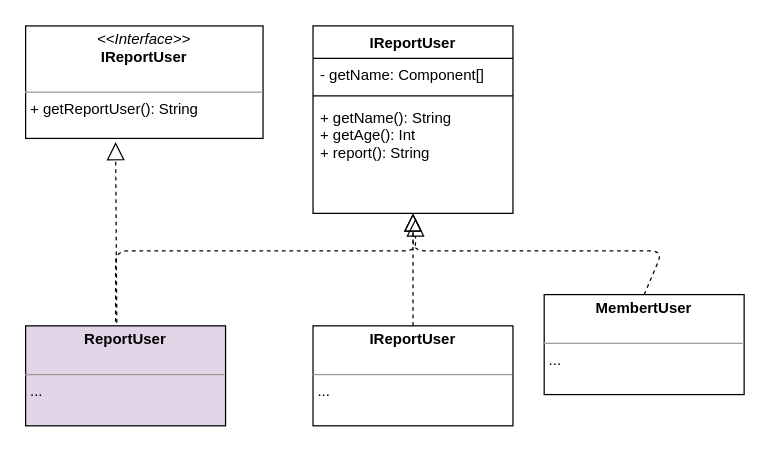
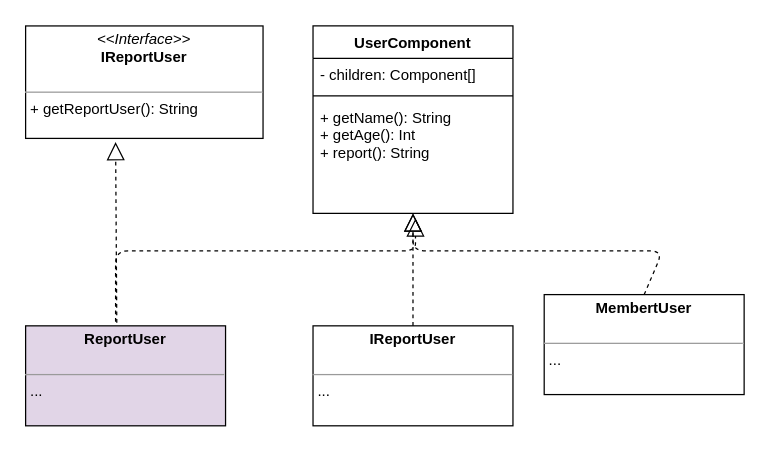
(413, 43) -> (413, 43)
(407, 75) -> (407, 75)
